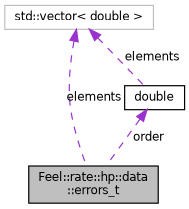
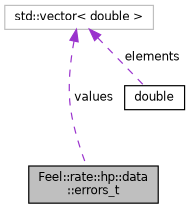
(92, 98) -> (92, 98)
(123, 143) -> none
